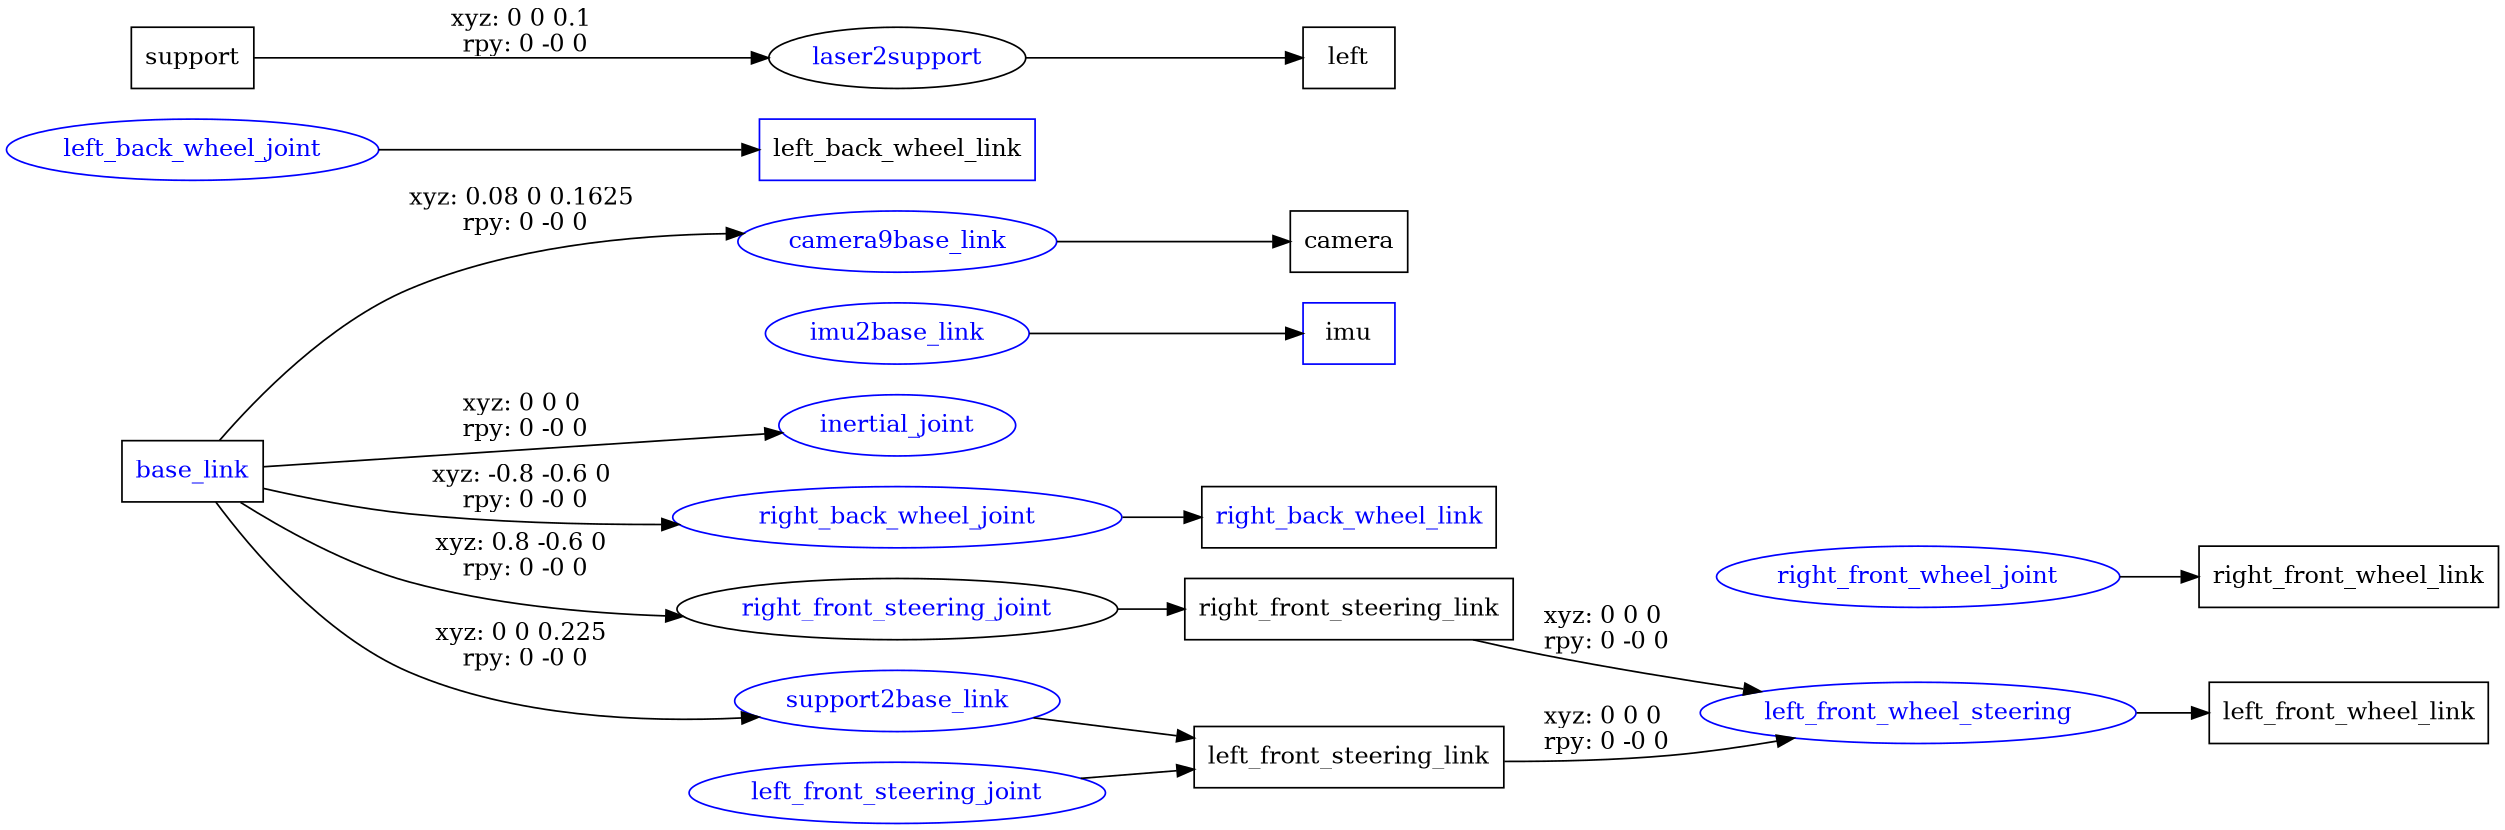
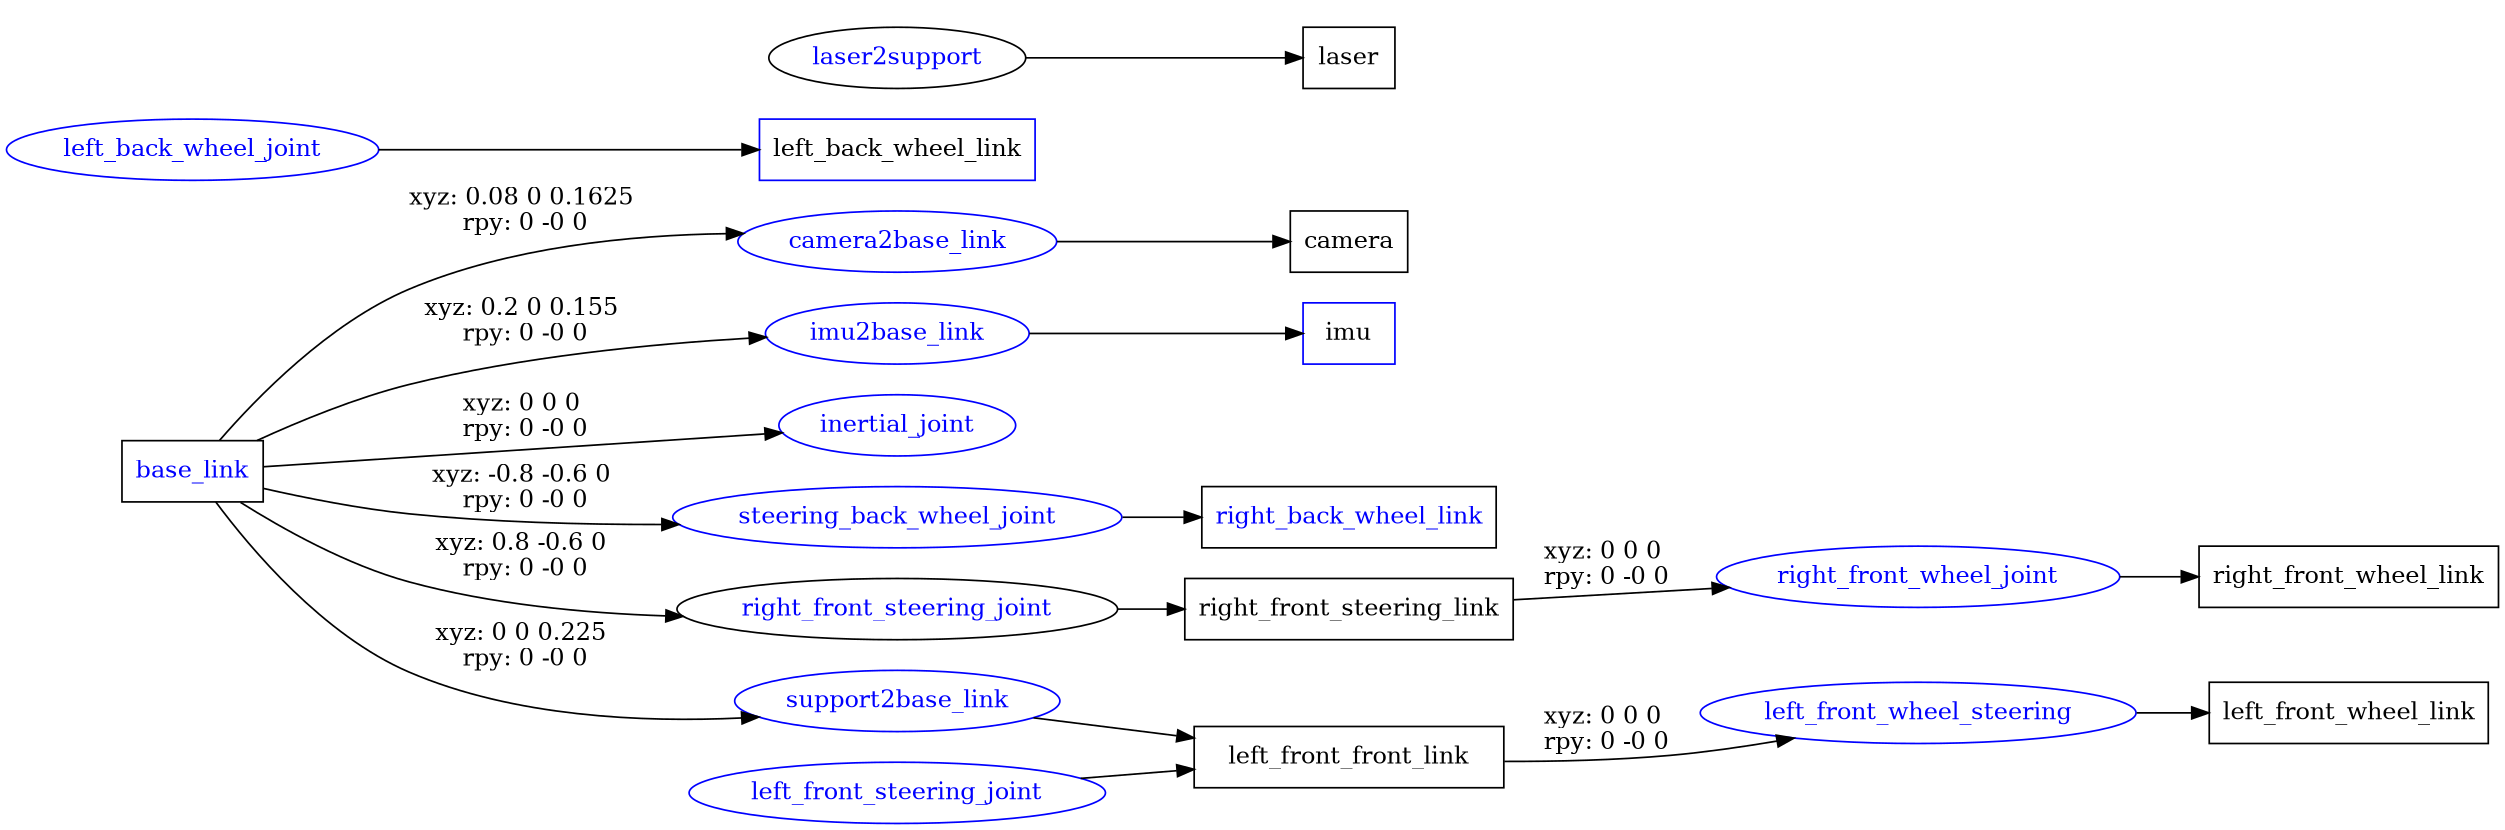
(193, 58) -> none
(1349, 58) -> (1349, 58)
(897, 242) -> (897, 242)
none -> (498, 366)
(897, 517) -> (897, 517)
(1608, 667) -> (1613, 594)
(1349, 757) -> (1349, 757)
